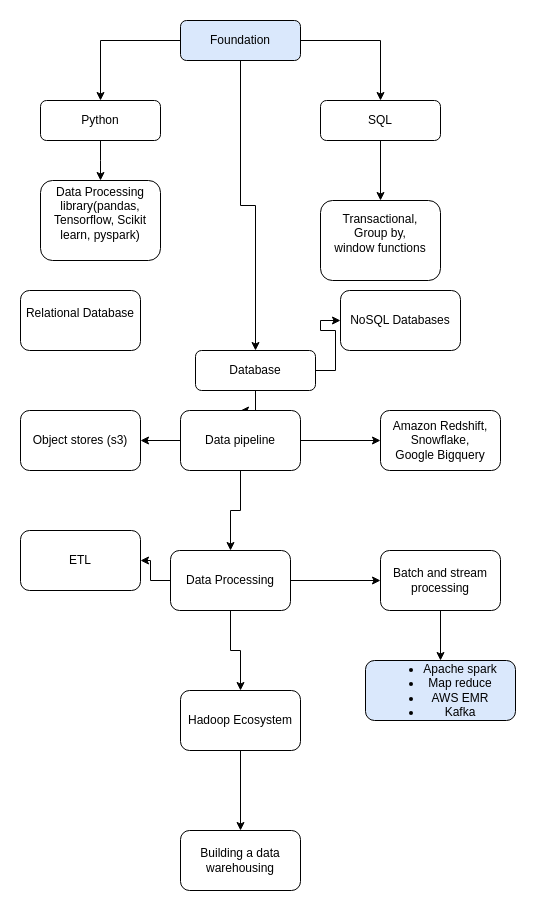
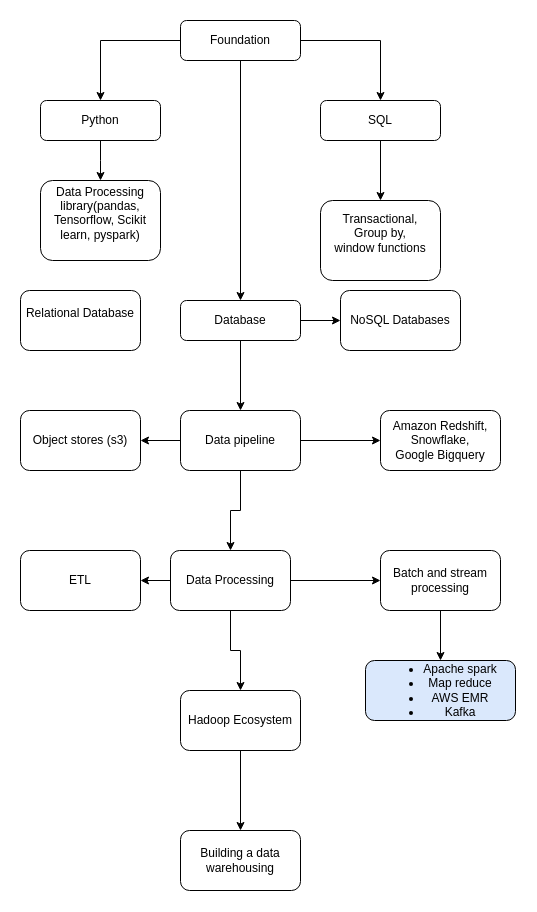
(241, 41) -> (241, 41)
(256, 371) -> (241, 321)
(81, 561) -> (81, 581)
